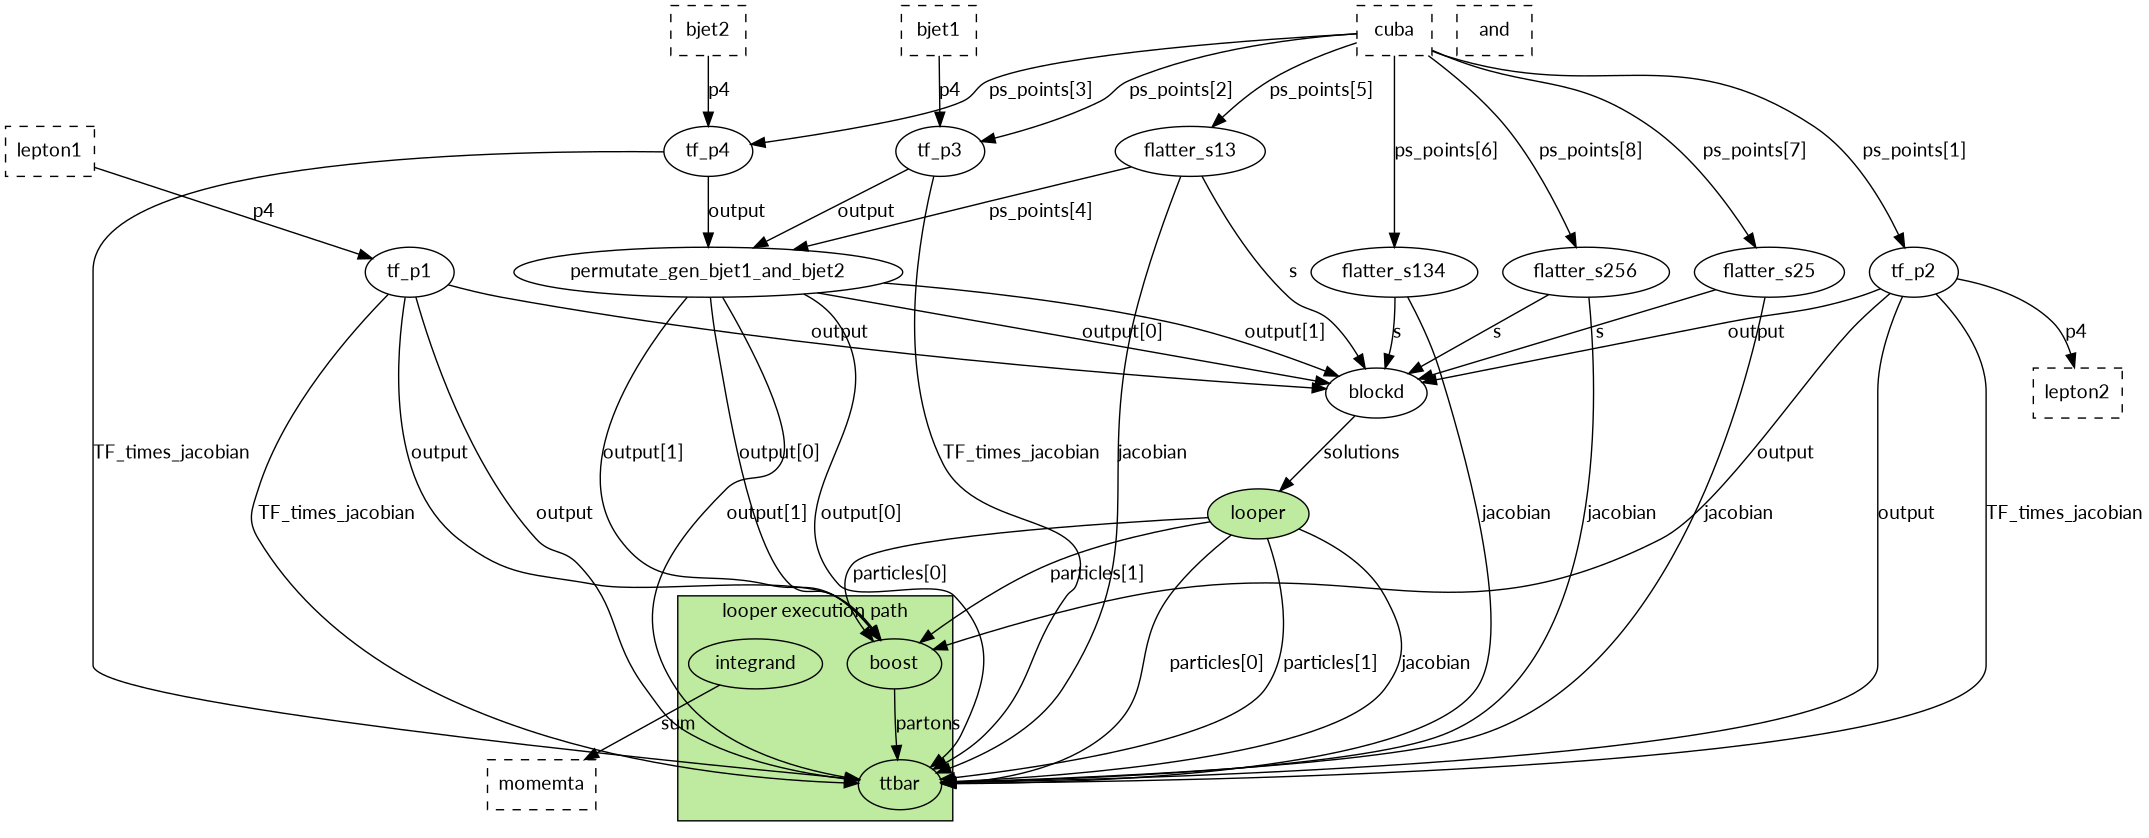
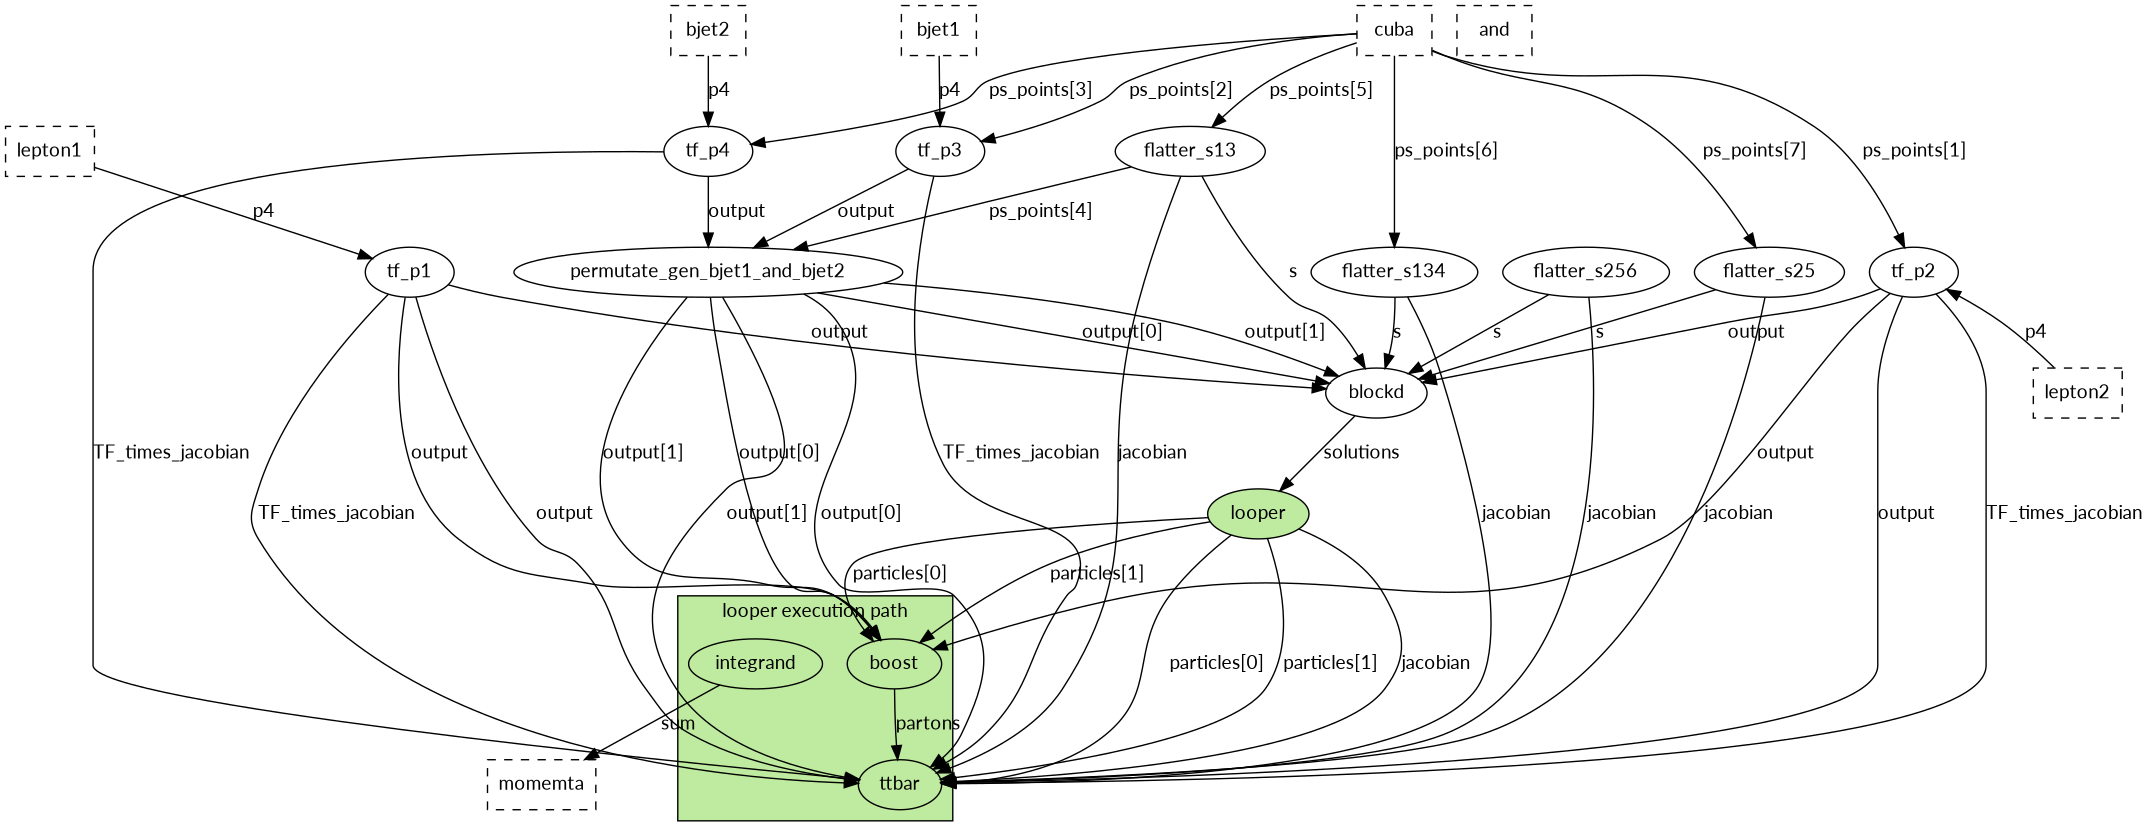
(1512, 135) -> none
(2025, 302) -> (2009, 328)
